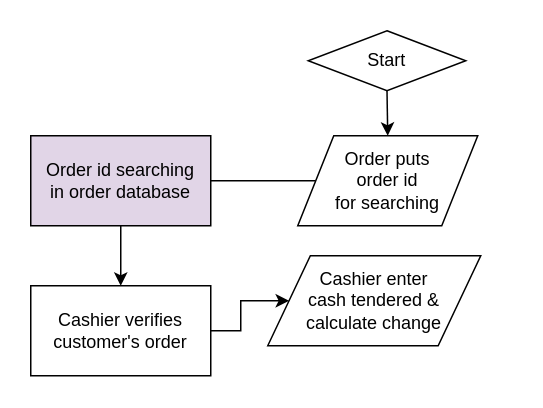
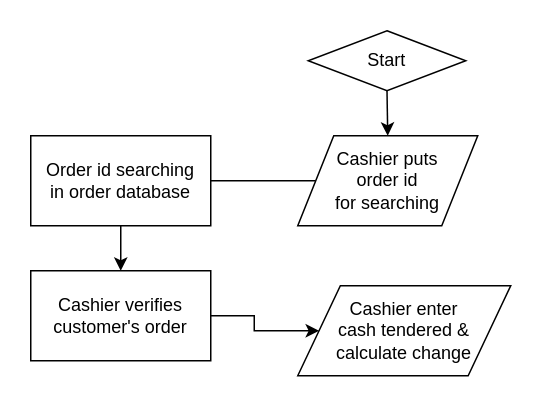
(121, 181) -> (121, 181)
(388, 181) -> (388, 181)
(374, 301) -> (404, 331)
(121, 331) -> (121, 316)
